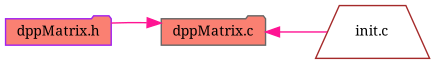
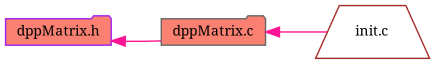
(129, 23) -> (143, 41)
